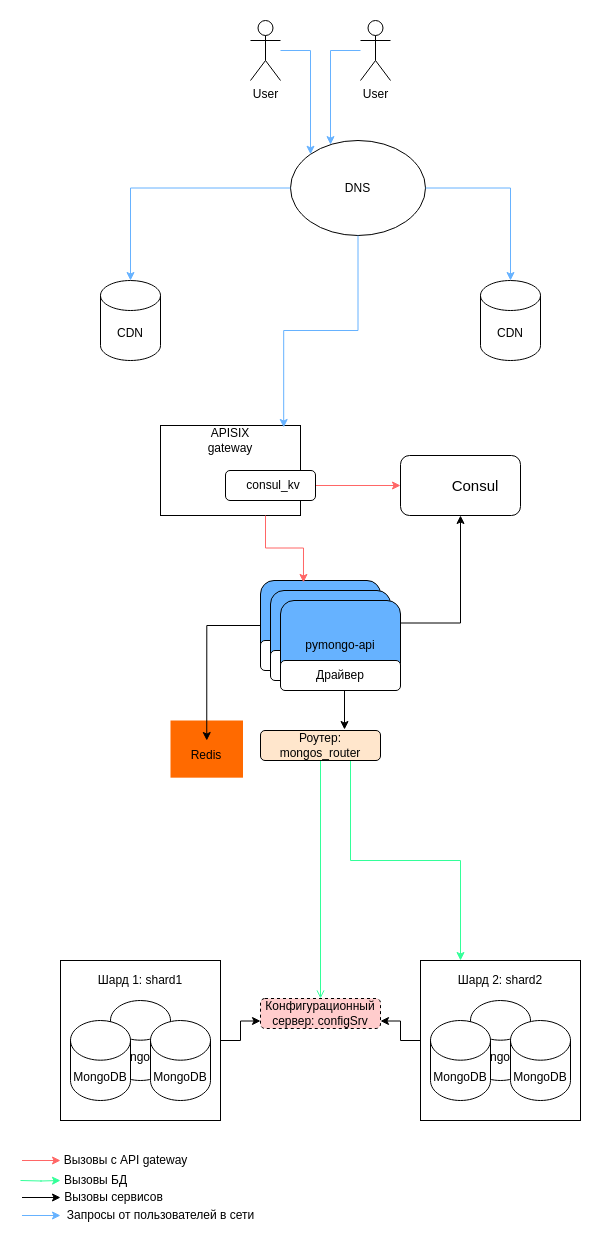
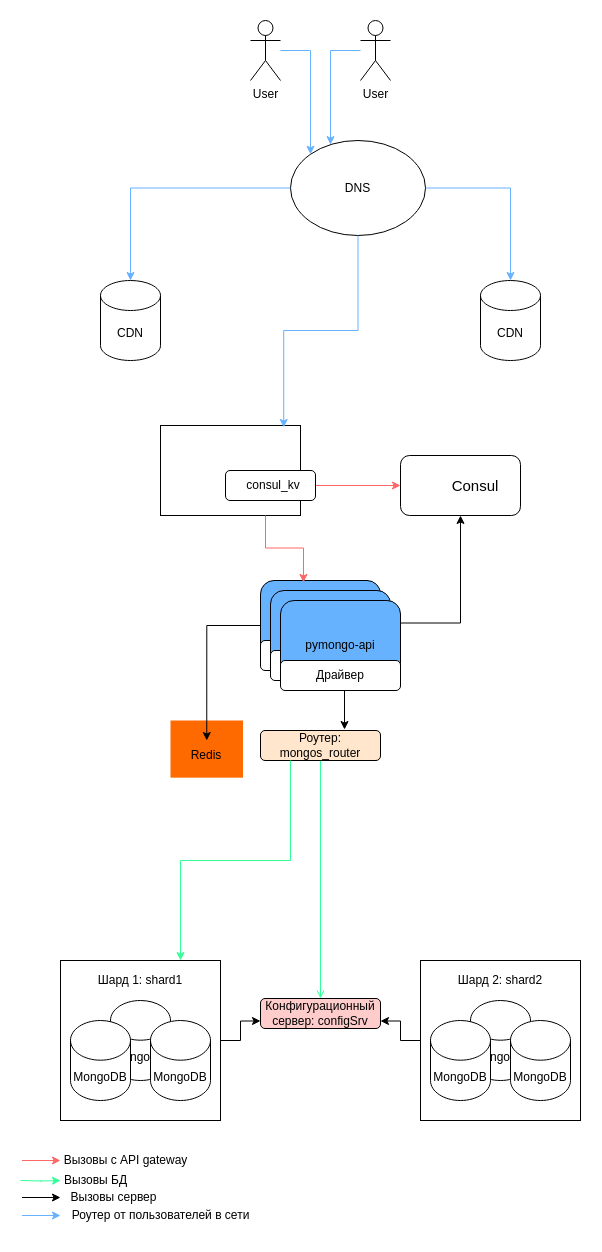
(231, 441) -> none
none -> (240, 861)
(402, 861) -> none
(321, 1014) -> (321, 1014)
(114, 1198) -> (114, 1198)
(161, 1216) -> (161, 1216)
